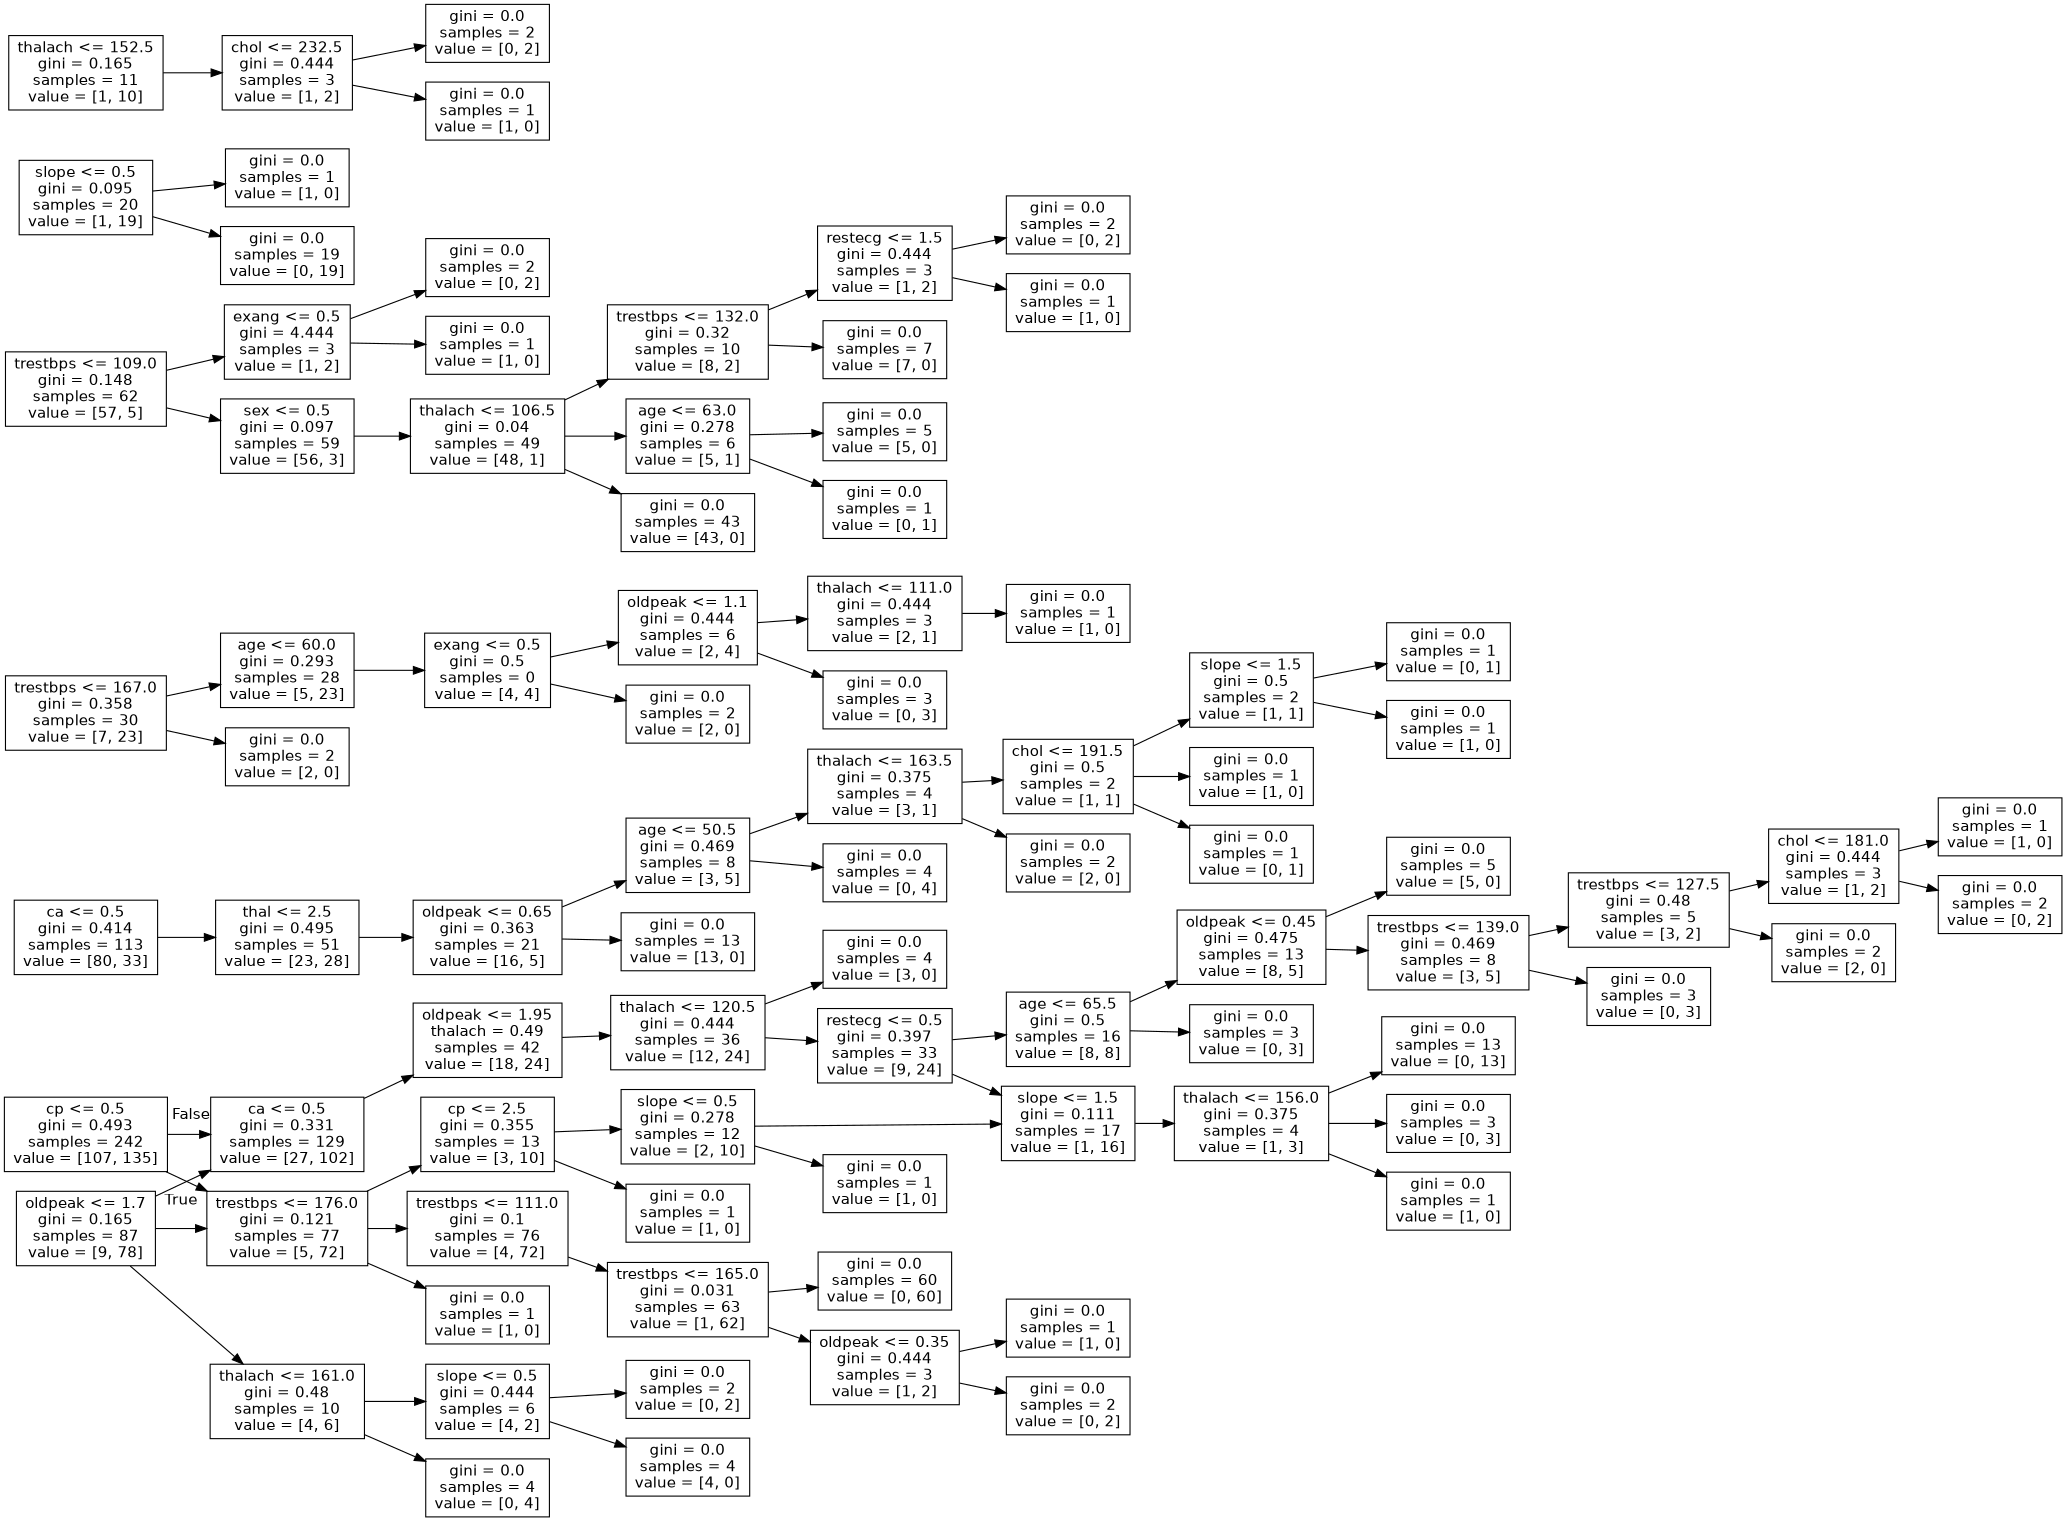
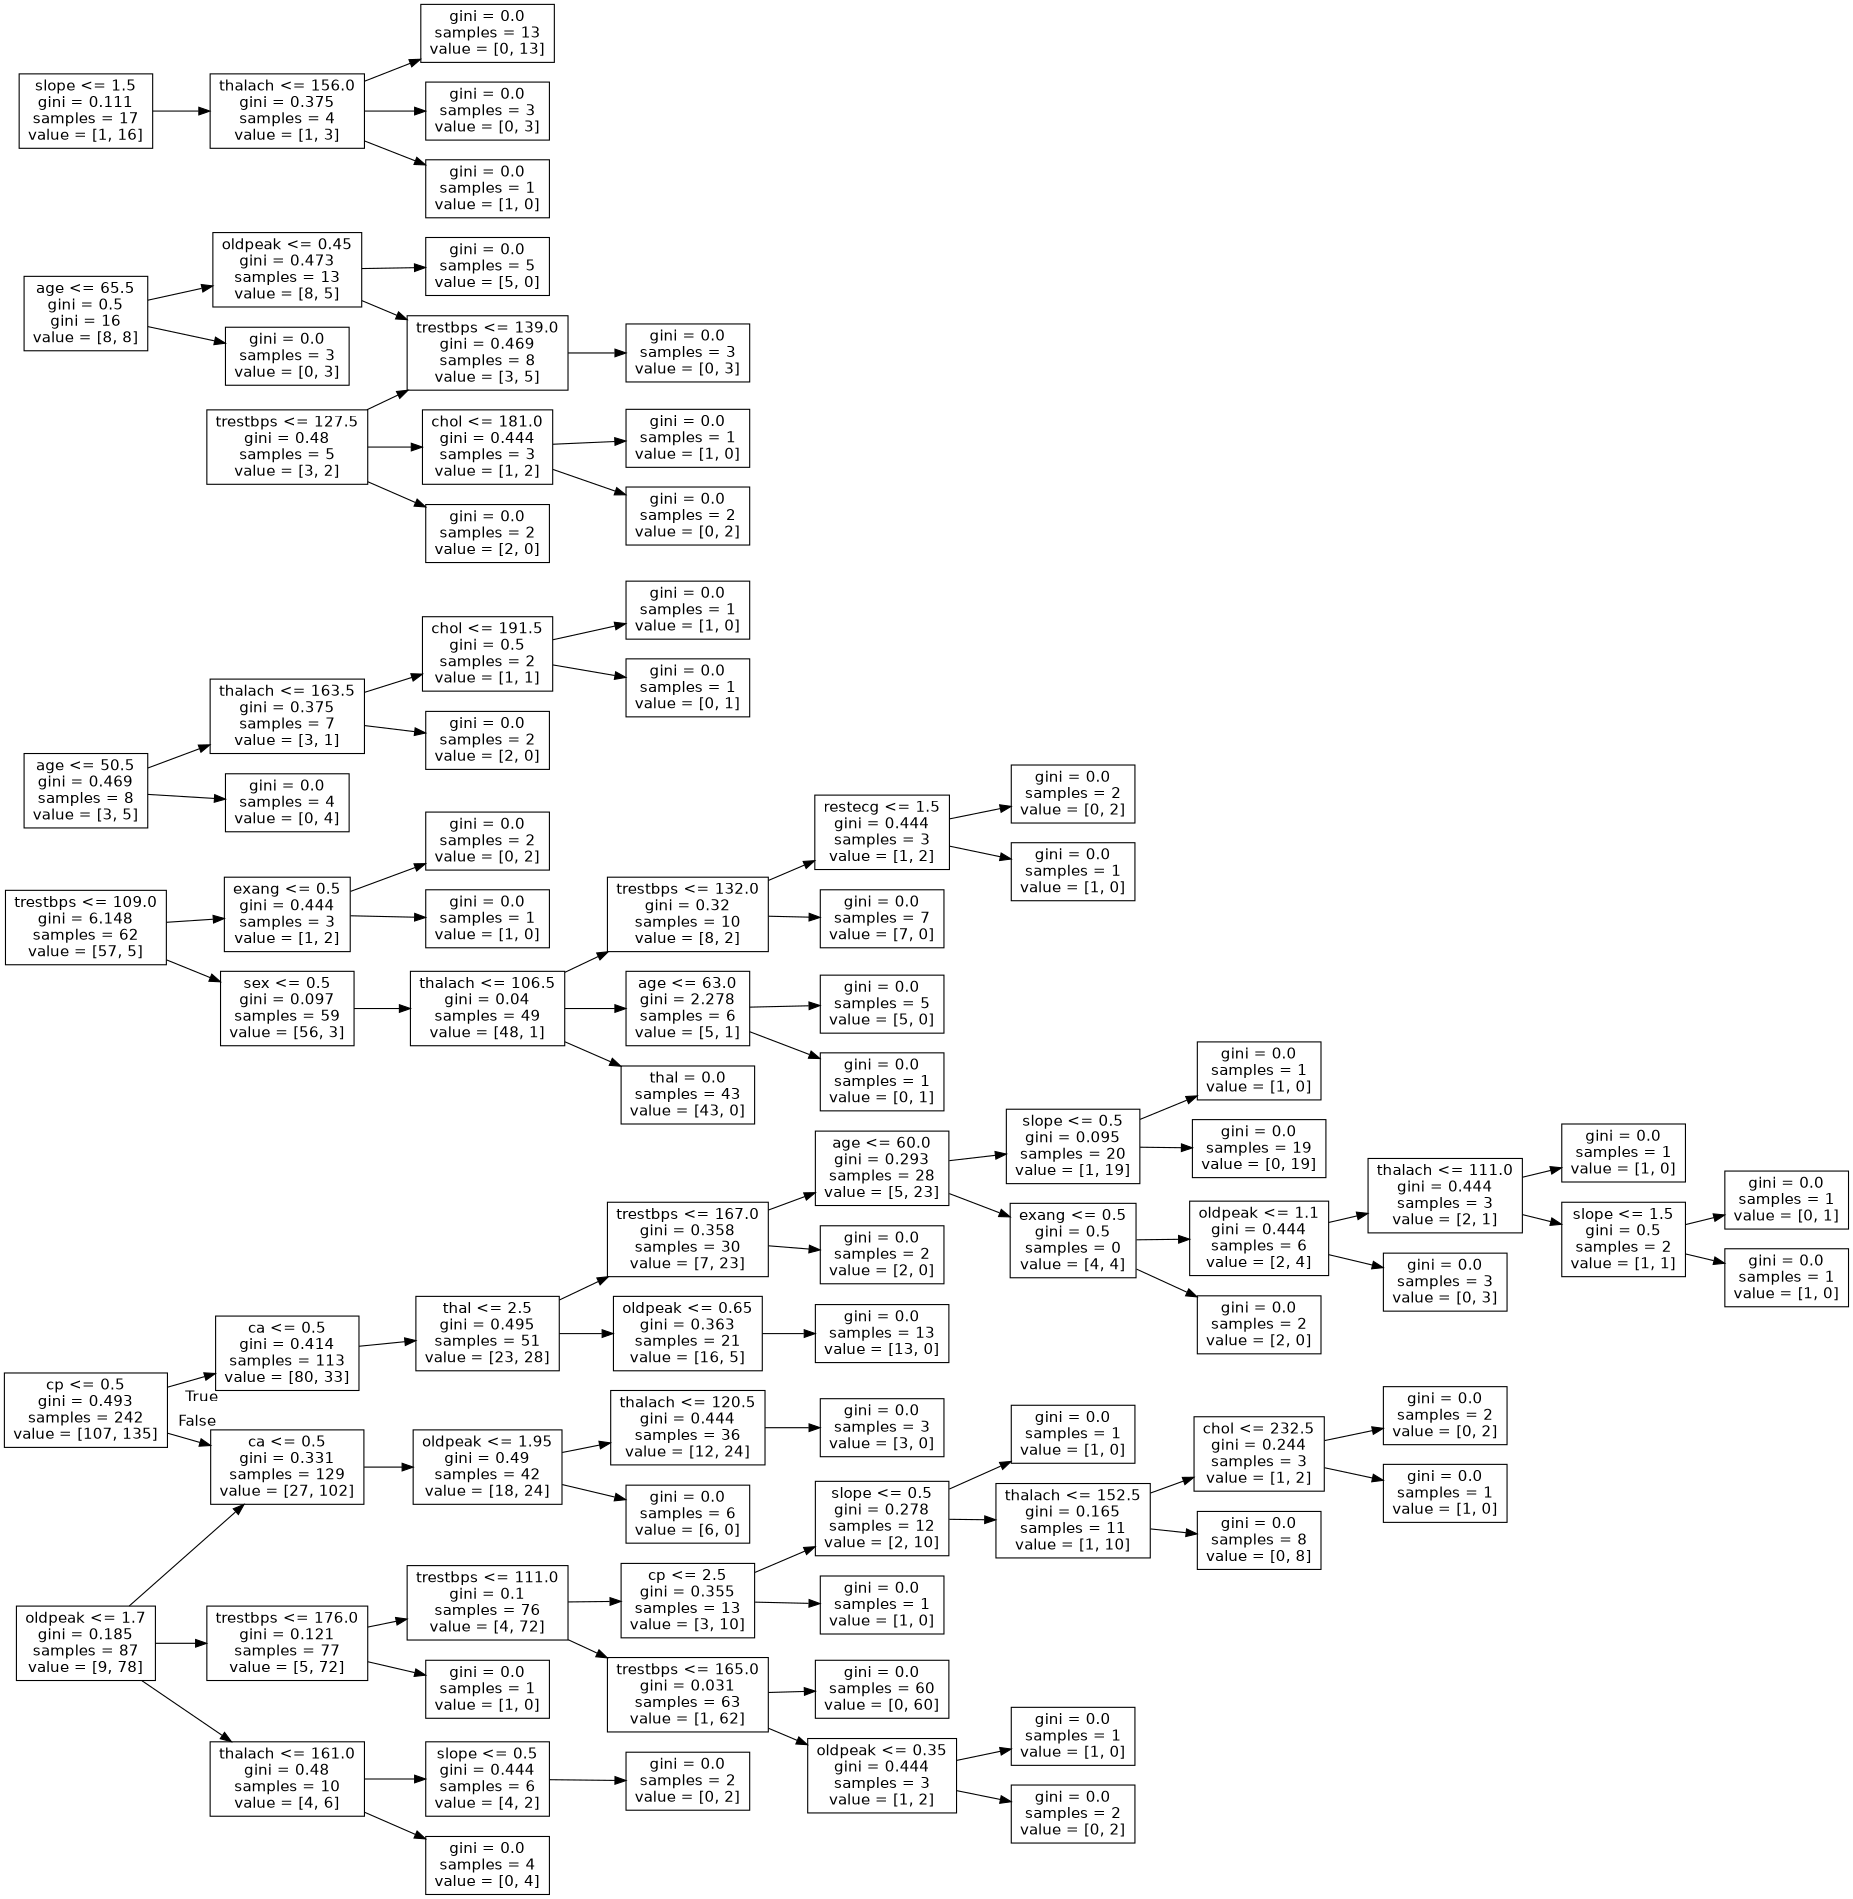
(287, 73) -> (1259, 1454)
(287, 342) -> (287, 914)
(86, 389) -> (86, 928)
(688, 436) -> (688, 1009)
(688, 523) -> (688, 1095)
(1156, 735) -> (1537, 1218)
(885, 786) -> (287, 716)
(589, 896) -> none
(1543, 933) -> (383, 402)
(1251, 947) -> (287, 270)
(885, 959) -> (882, 1428)
(1068, 1029) -> (86, 314)
(488, 1040) -> (488, 1467)
(885, 1046) -> none
(872, 1125) -> (967, 1520)
none -> (972, 1158)
(179, 1178) -> (186, 1382)
(389, 1181) -> (589, 1602)
(86, 1229) -> (86, 1643)
none -> (579, 1291)
(688, 1467) -> none
none -> (688, 1514)
none -> (1259, 1540)
